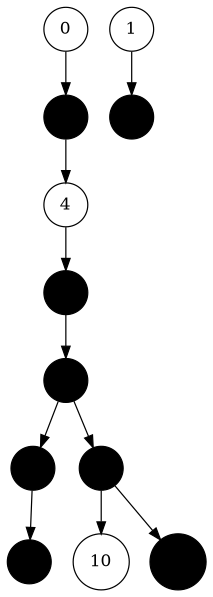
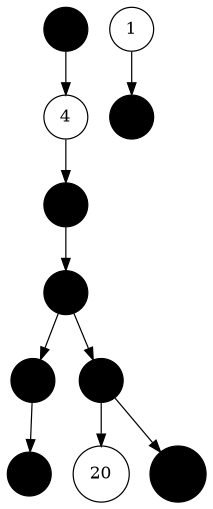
(66, 29) -> none
(101, 562) -> (101, 474)
